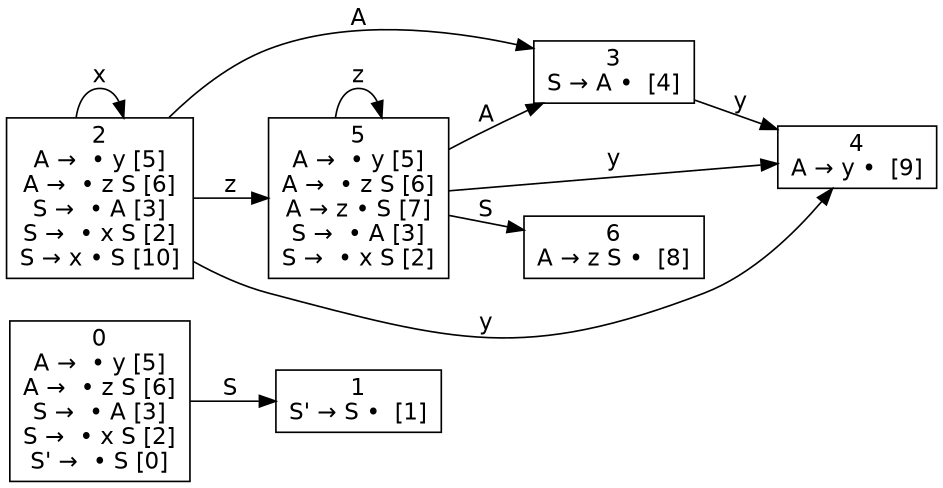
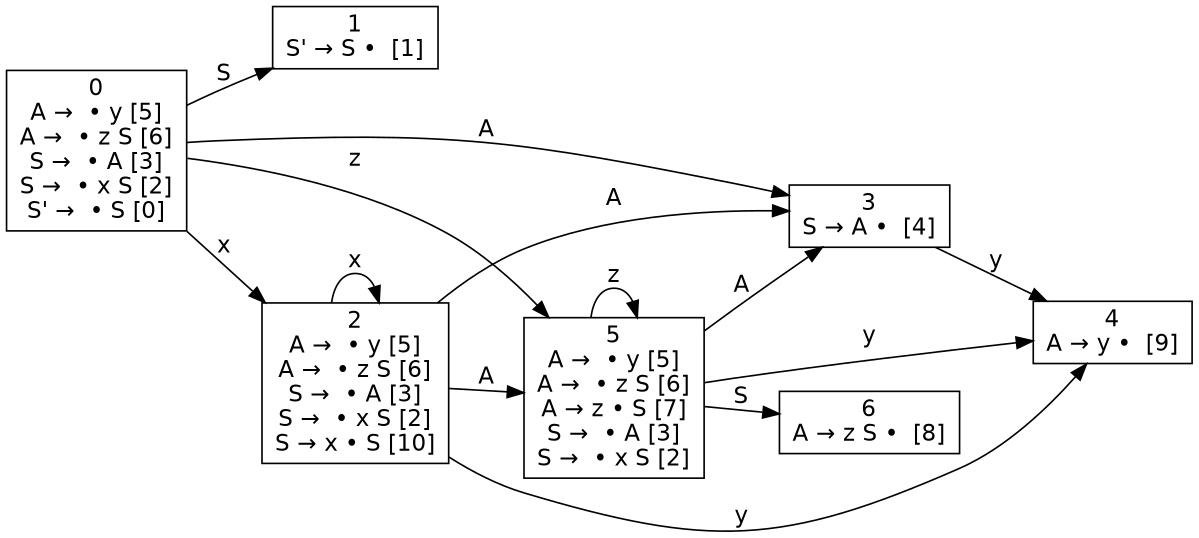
none -> (482, 142)
(231, 186) -> (486, 377)
none -> (376, 202)
none -> (220, 261)
